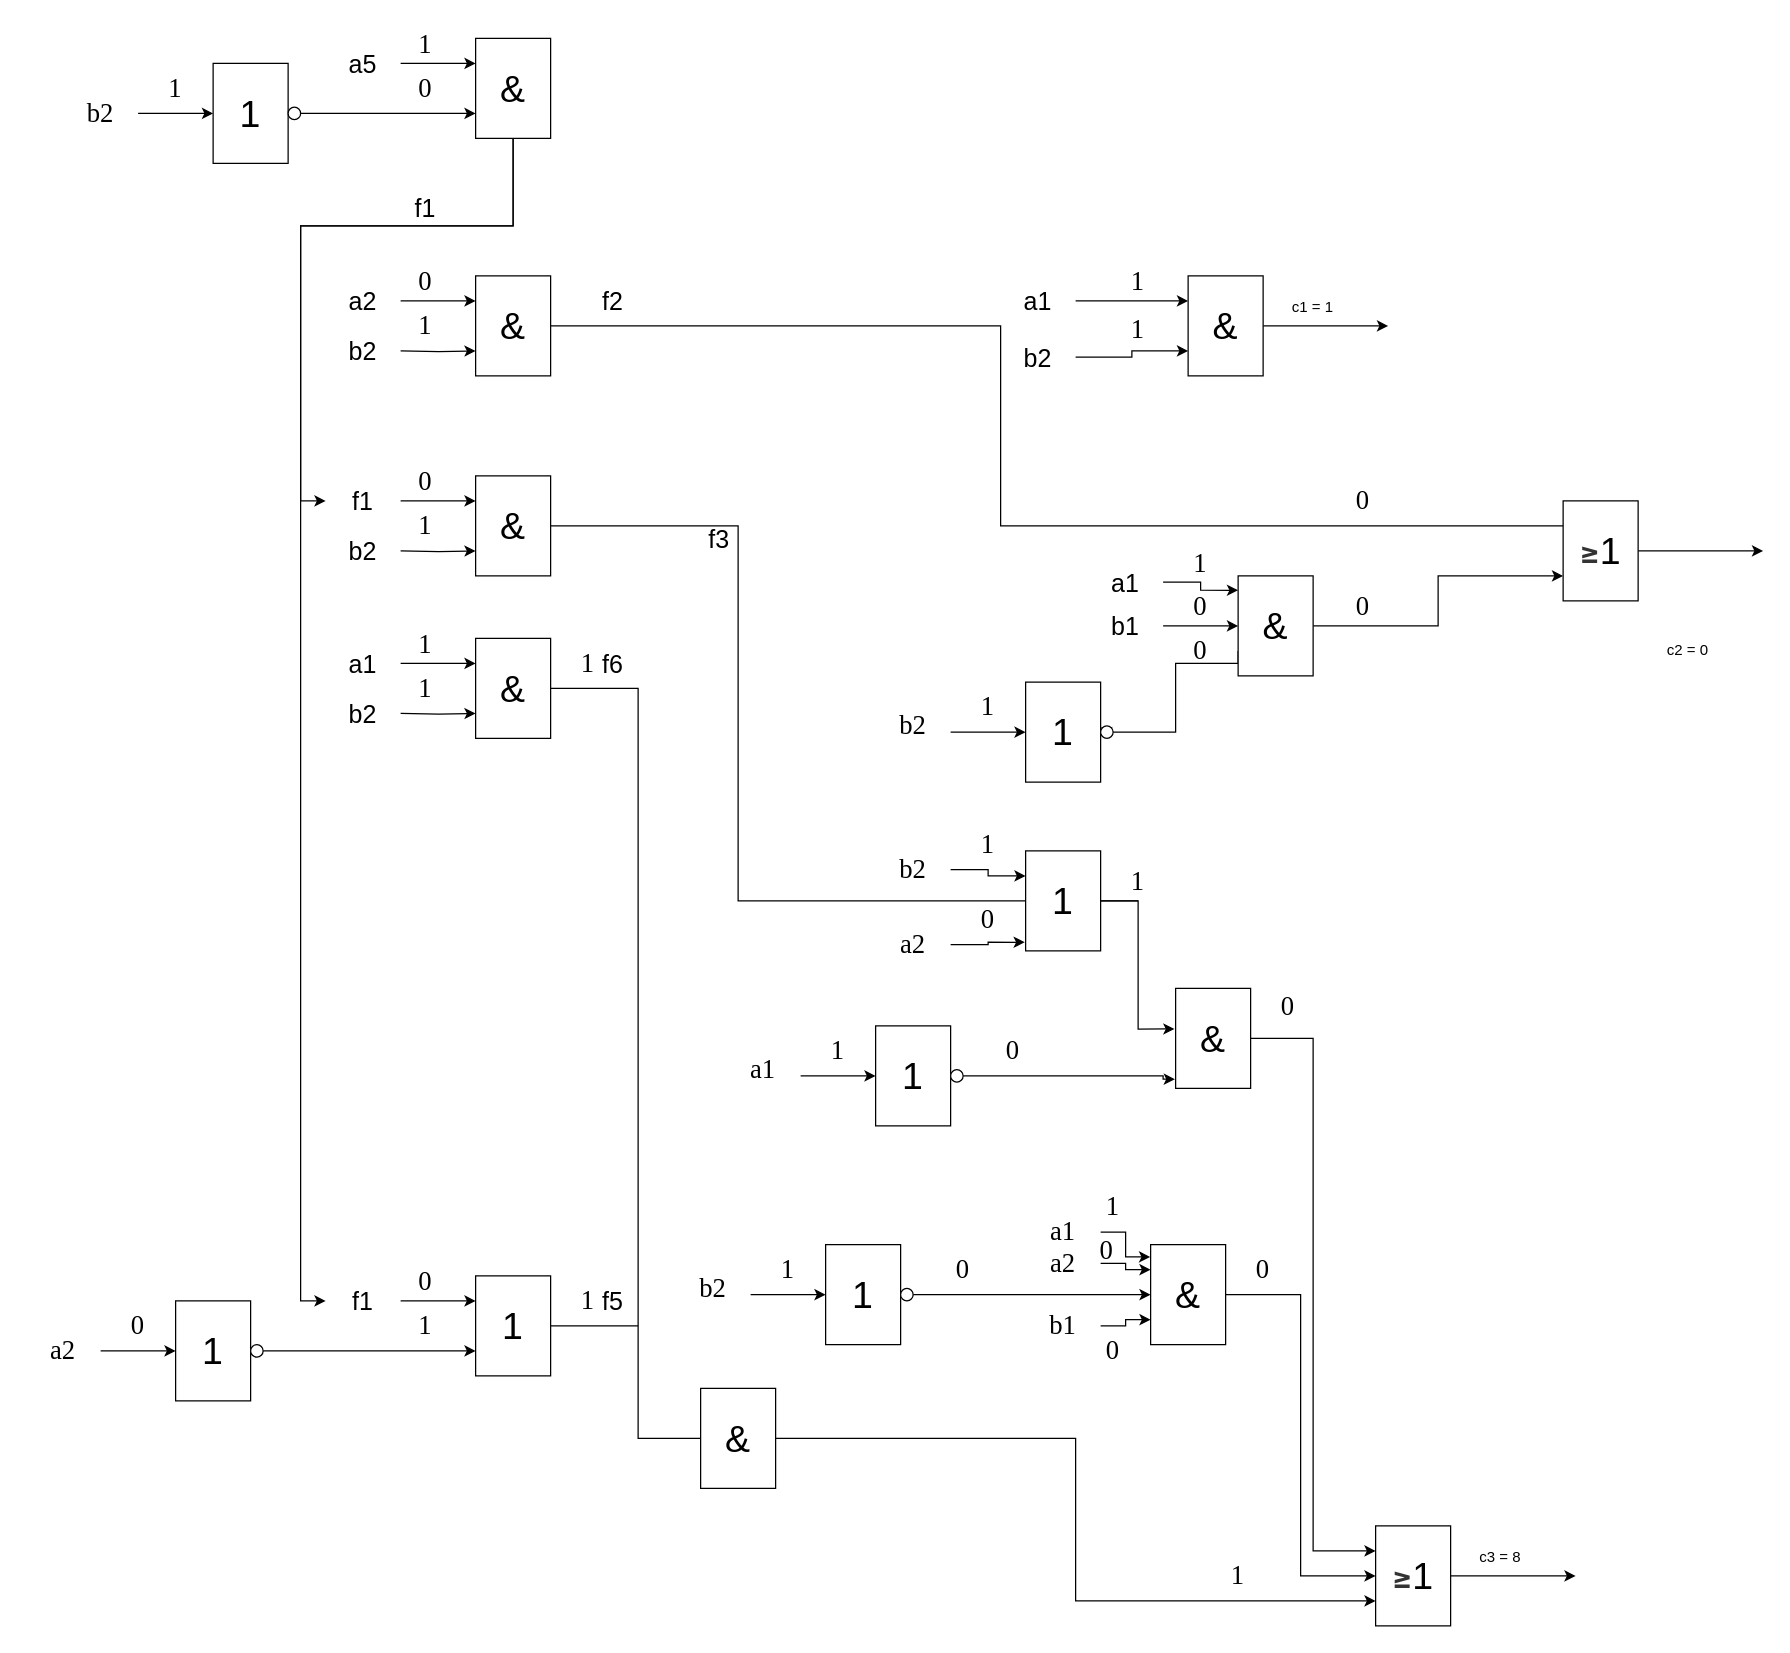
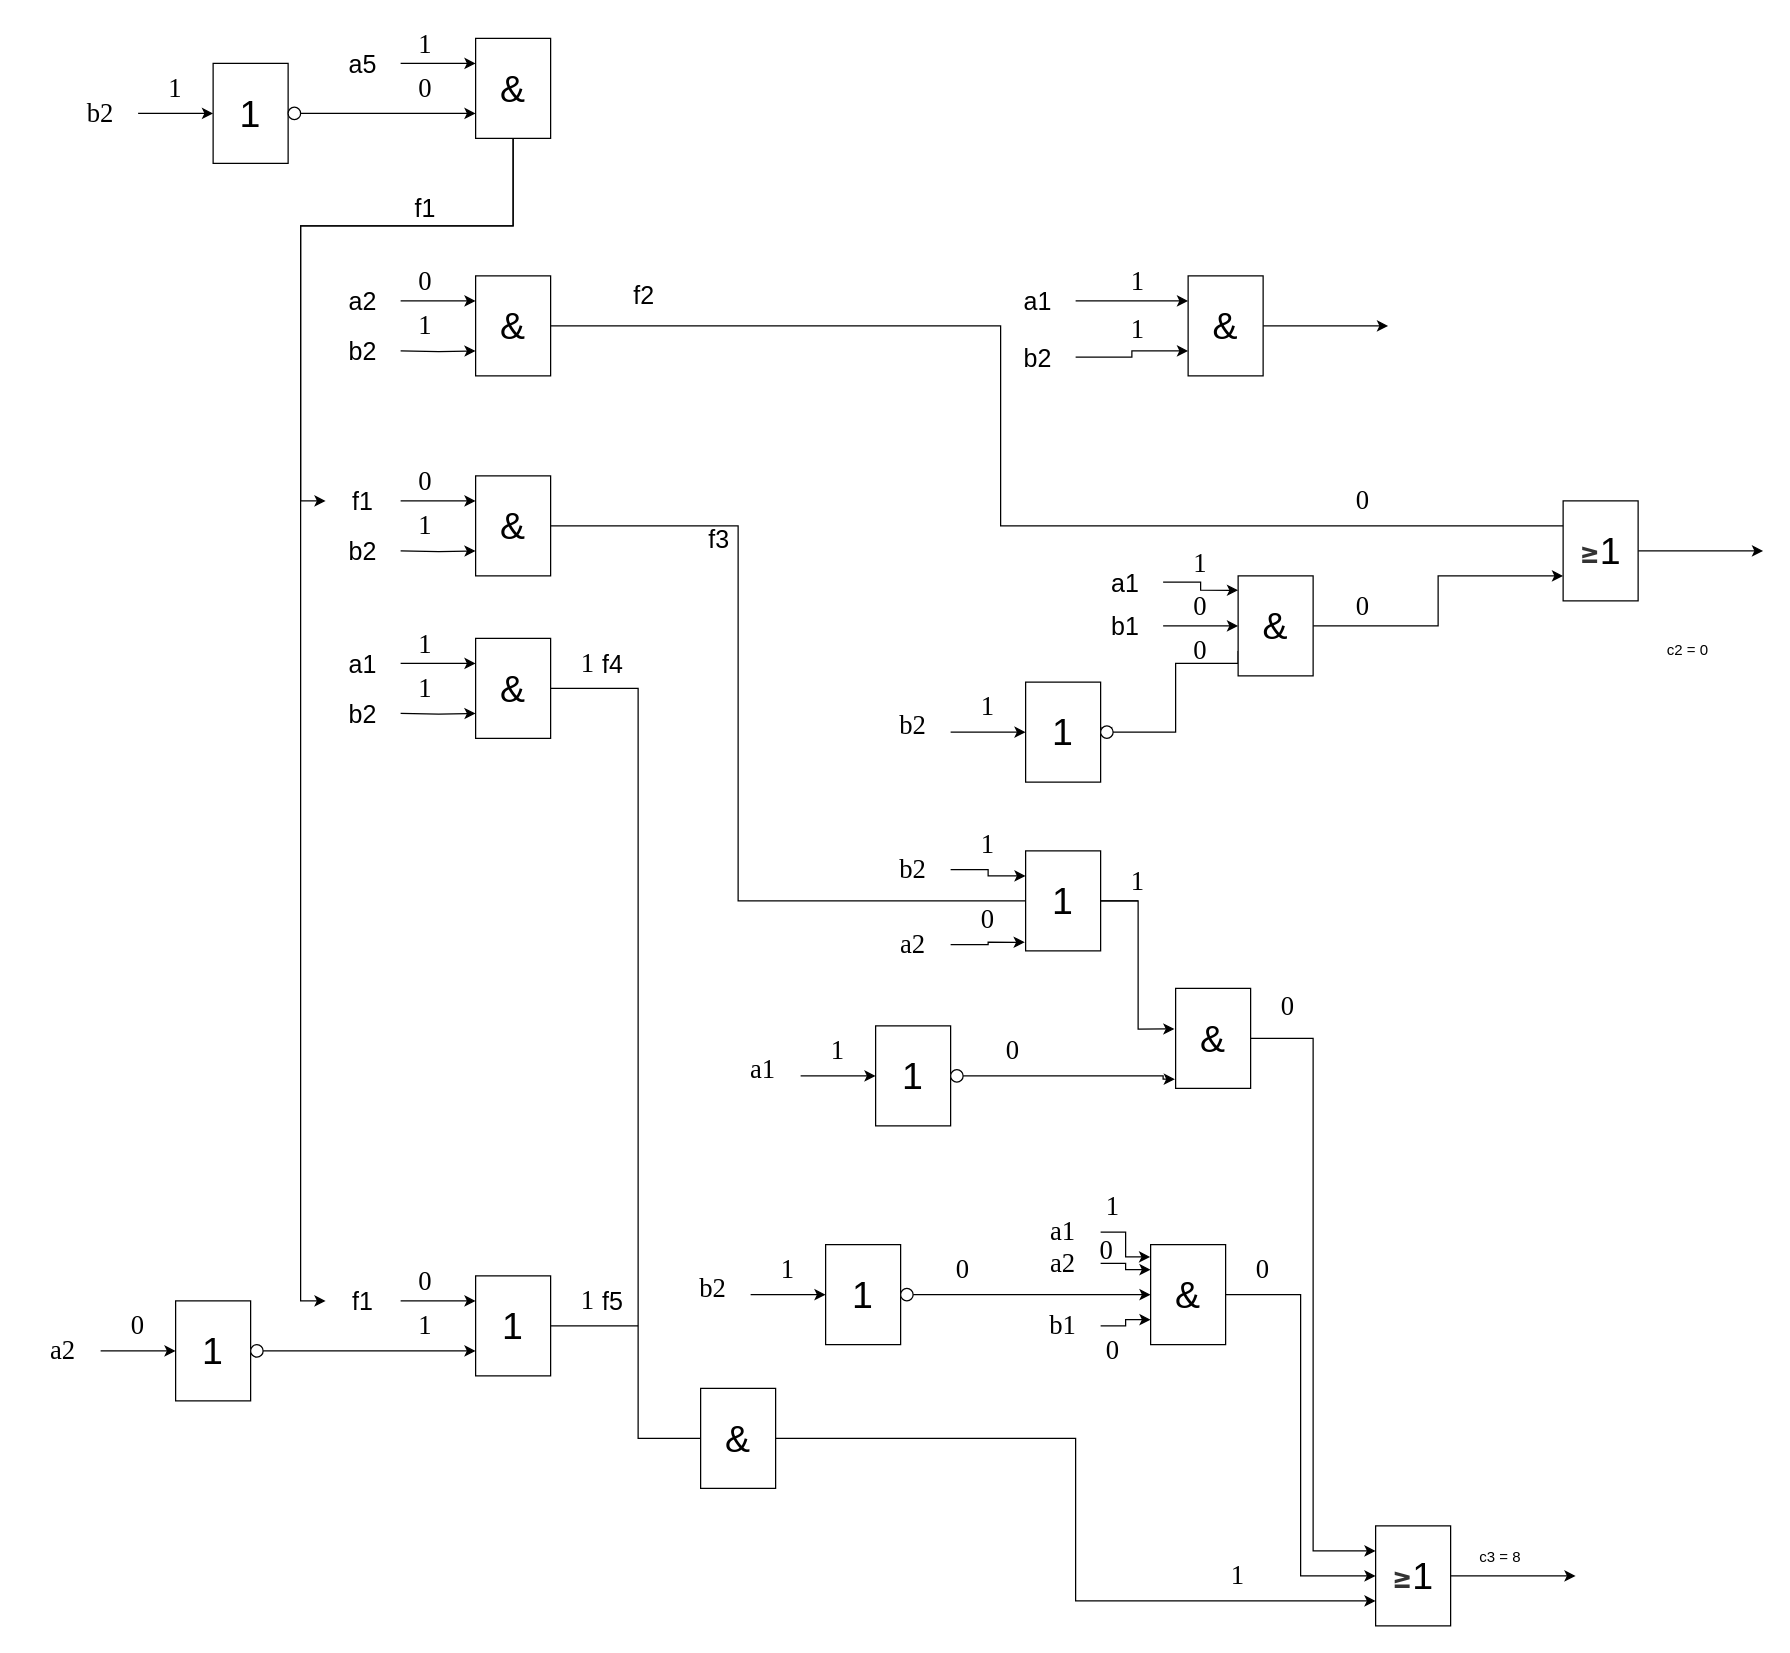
(613, 301) -> (644, 294)
(1313, 307) -> none
(613, 663) -> (613, 663)
